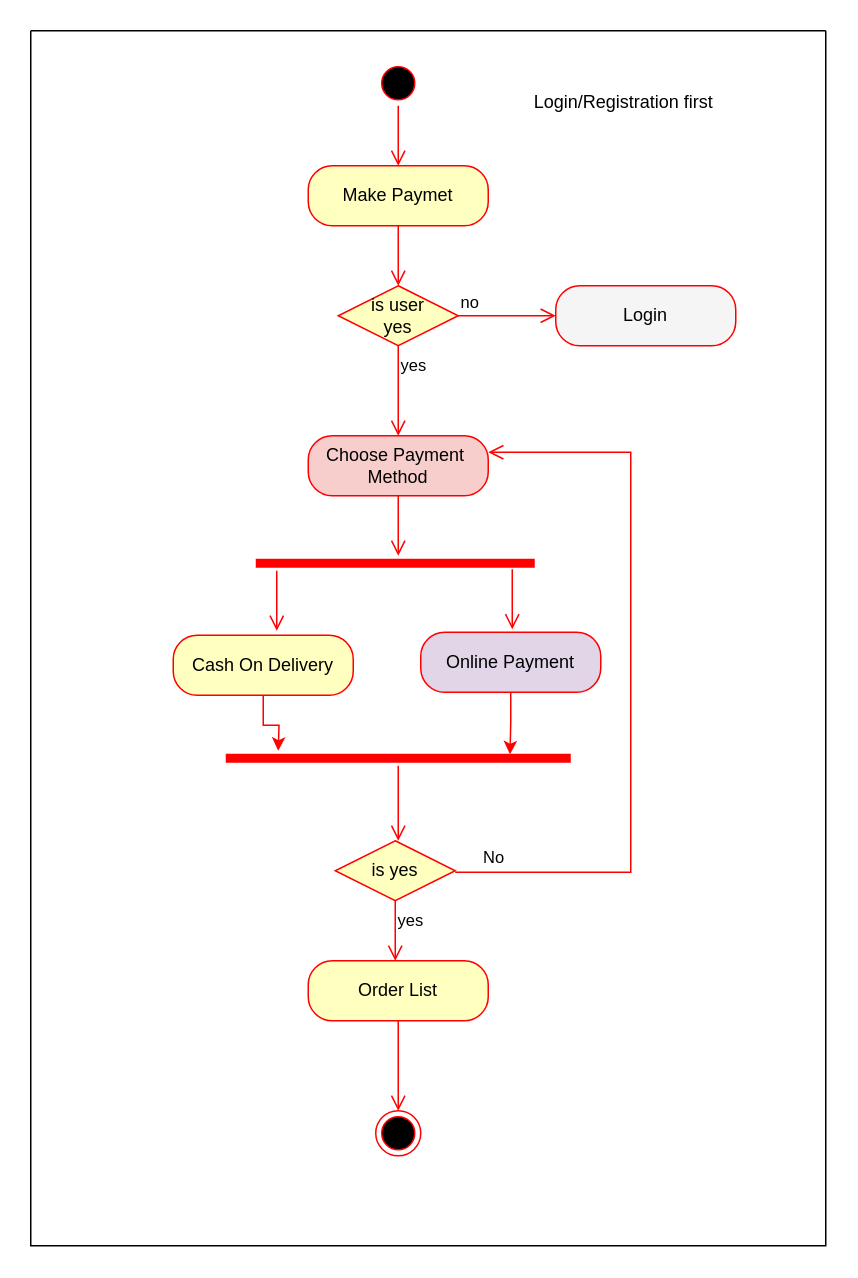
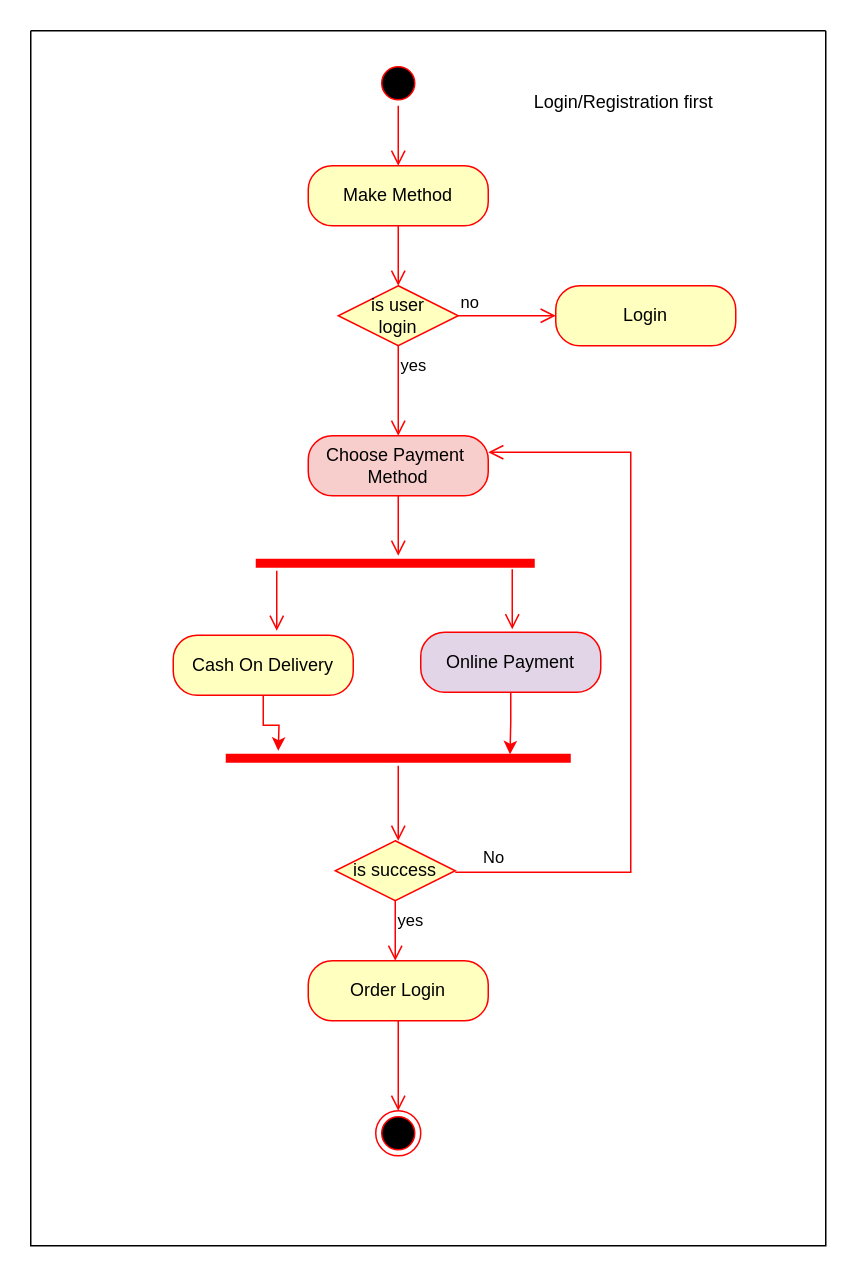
(398, 196) -> (398, 196)
(398, 316) -> (398, 316)
(646, 316) -> (646, 316)
(395, 871) -> (395, 871)
(398, 991) -> (398, 991)
